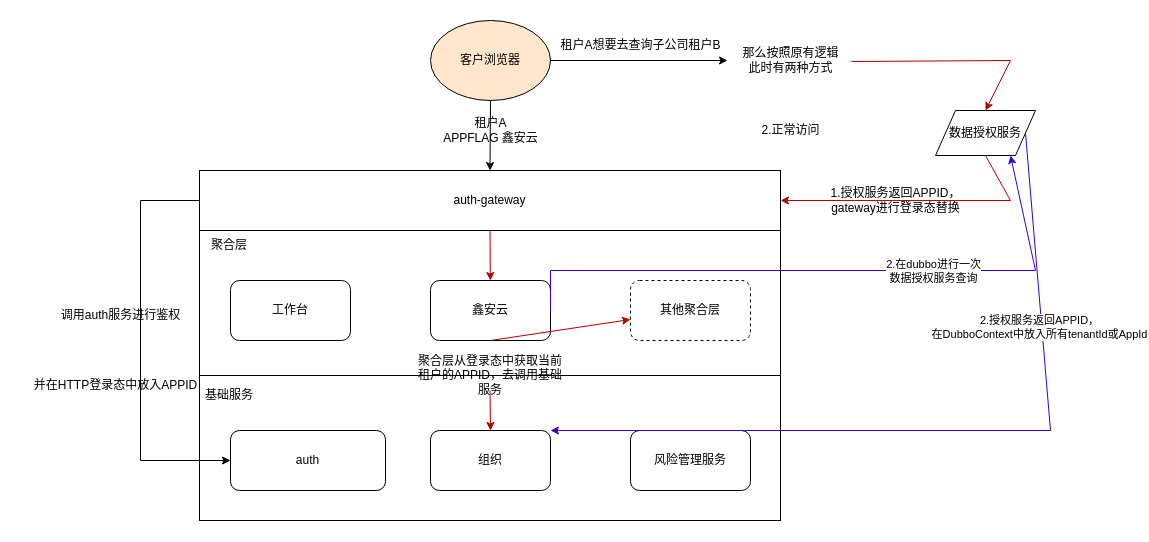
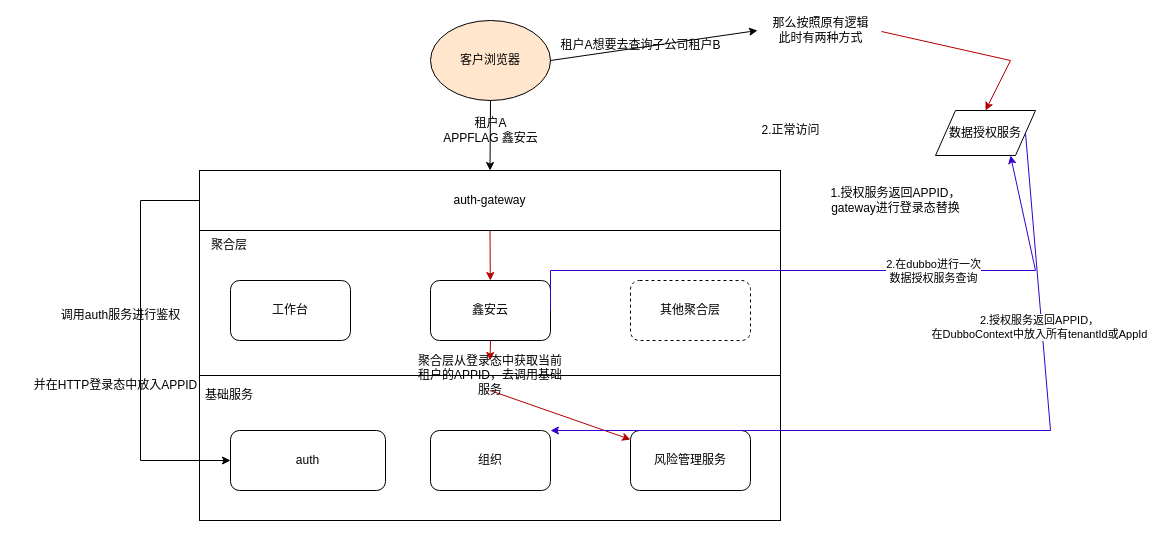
(791, 61) -> (821, 31)
(924, 201) -> none
(557, 331) -> (490, 347)
(490, 407) -> (544, 409)
